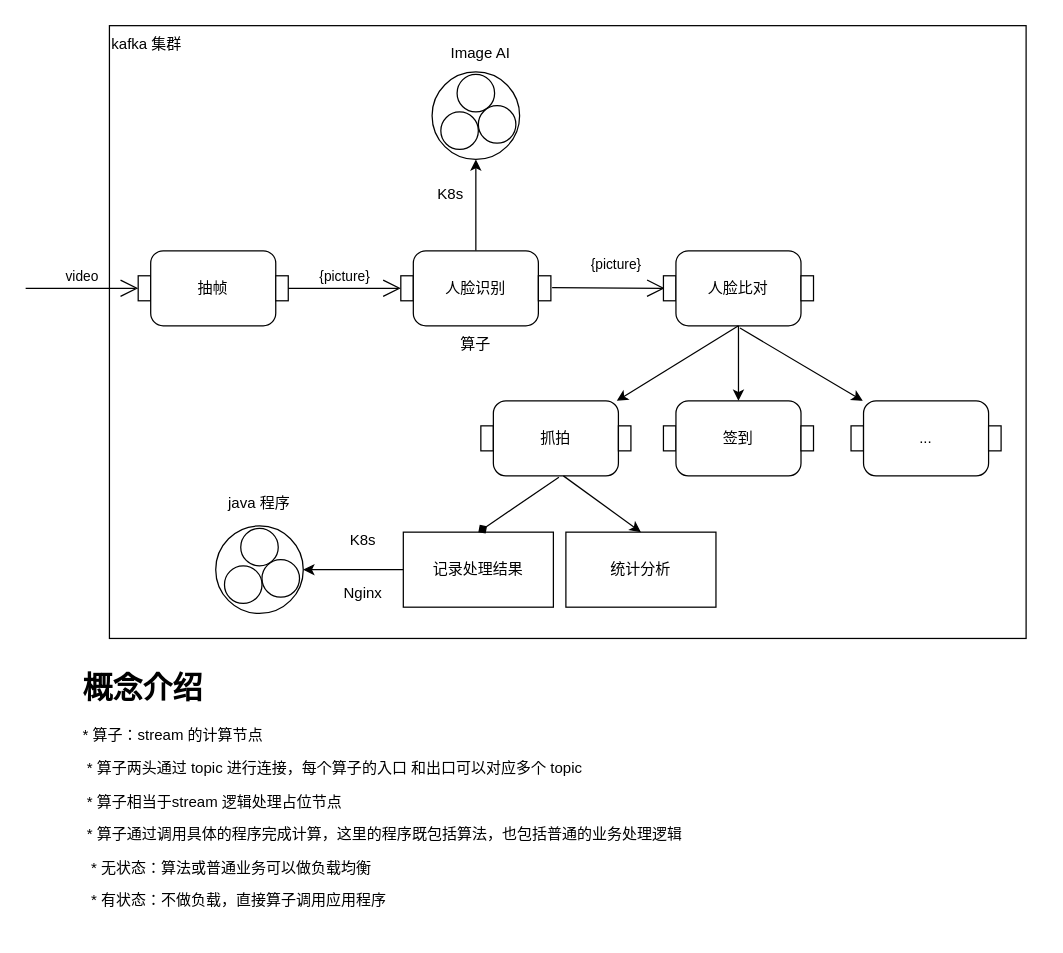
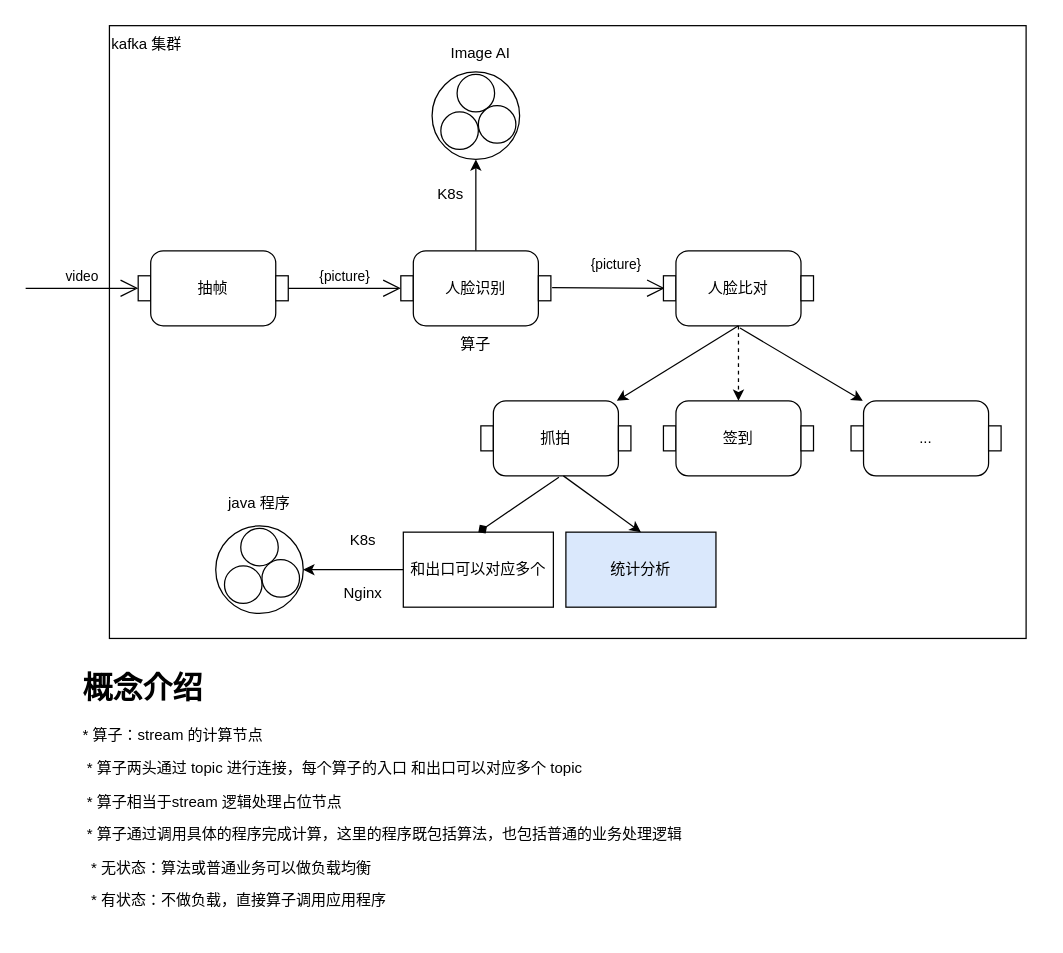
(738, 360) -> (738, 360)
(478, 569) -> (478, 569)
(641, 569) -> (641, 569)
